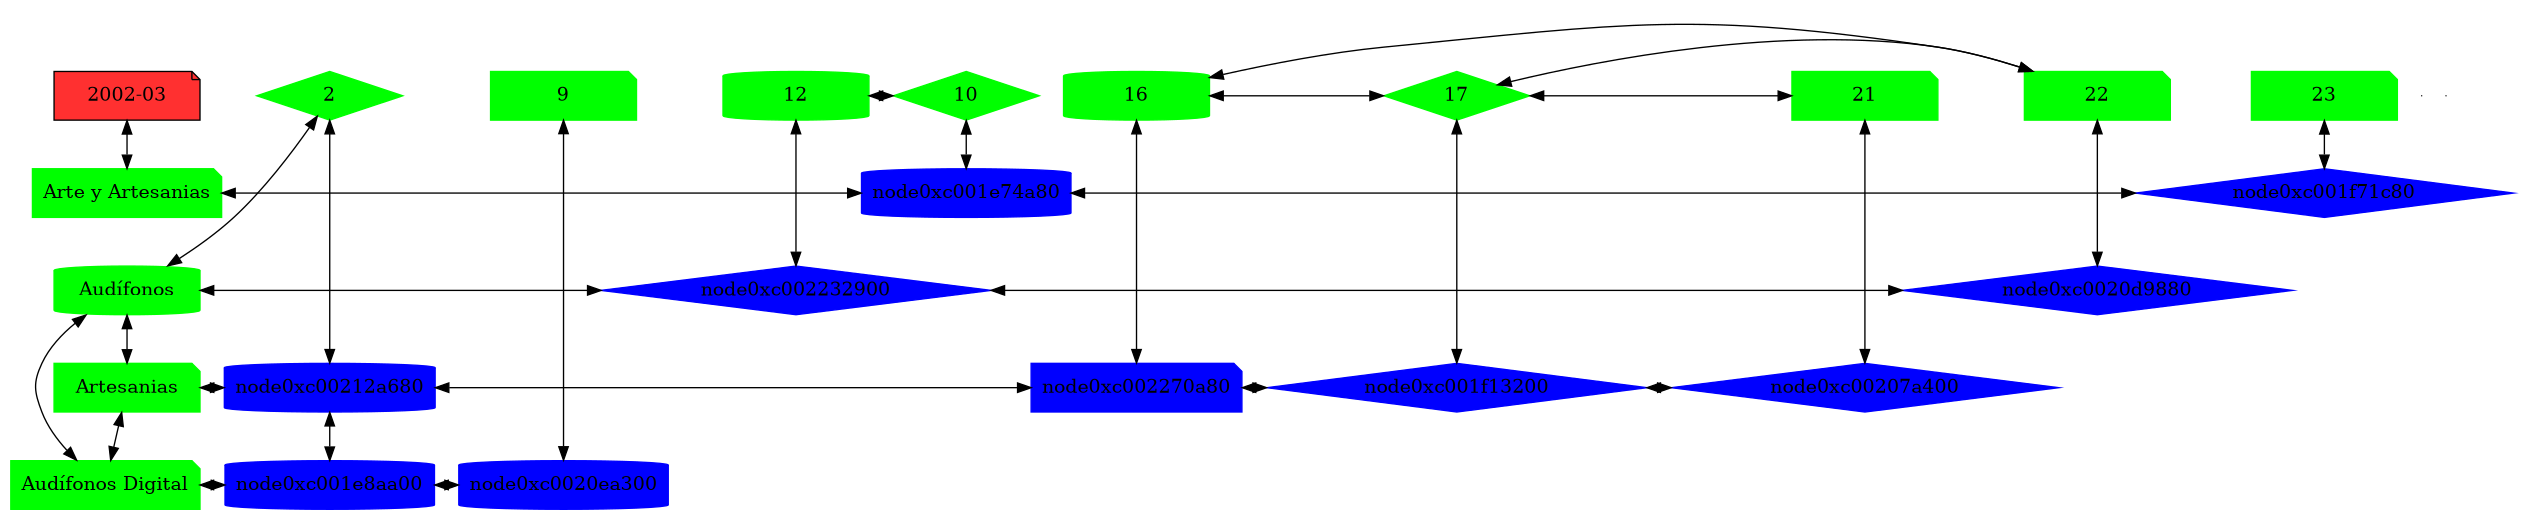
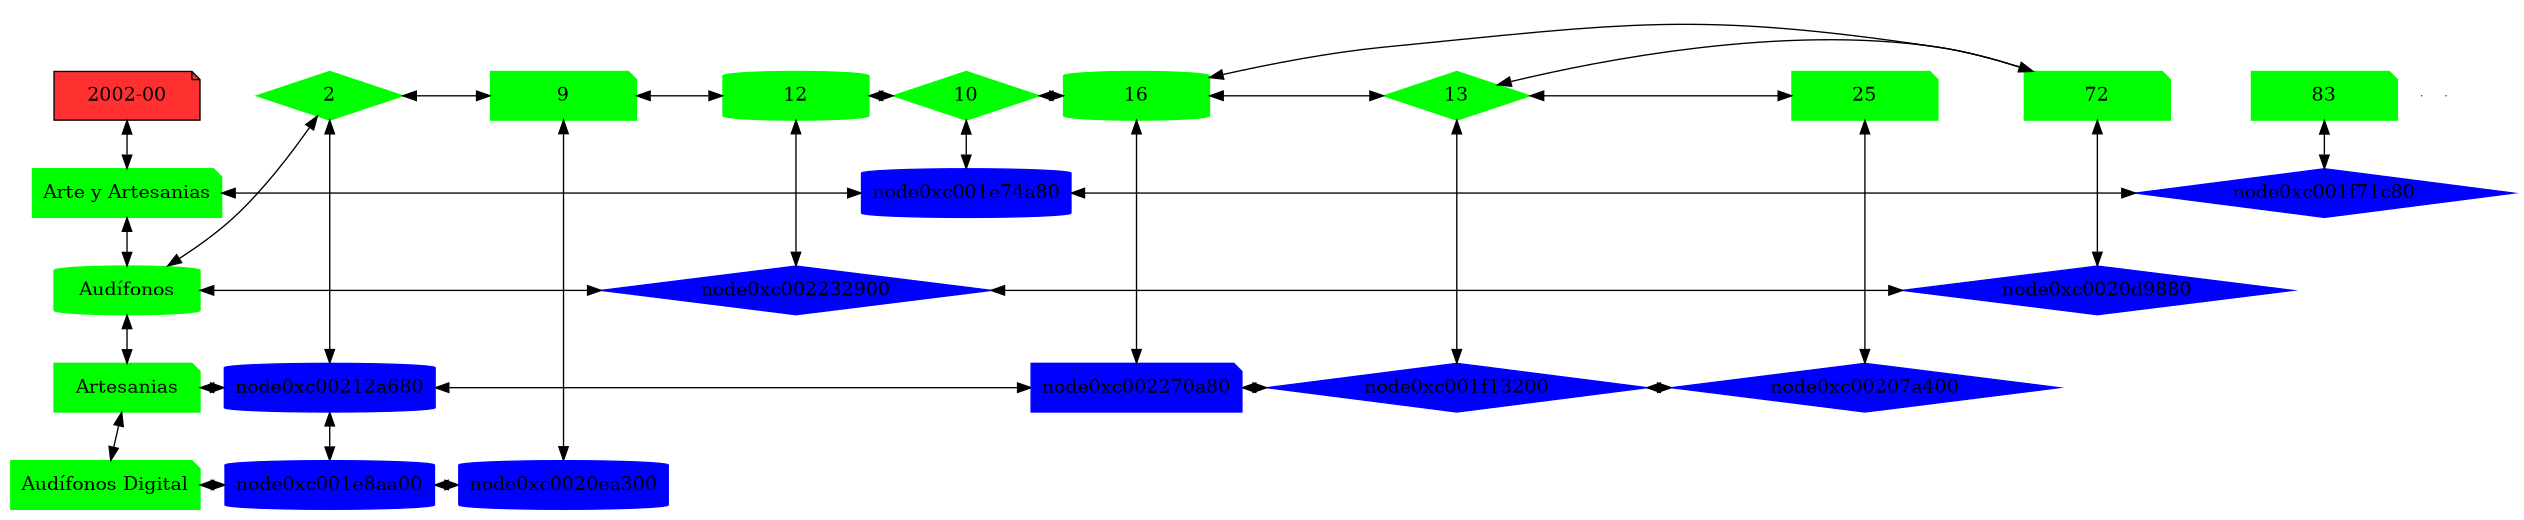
(127, 96) -> (127, 96)
none -> (446, 96)
none -> (680, 96)
none -> (1054, 96)
(1457, 96) -> (1457, 96)
(1865, 96) -> (1865, 96)
(2097, 96) -> (2097, 96)
(2324, 96) -> (2324, 96)
(36, 384) -> (127, 242)
